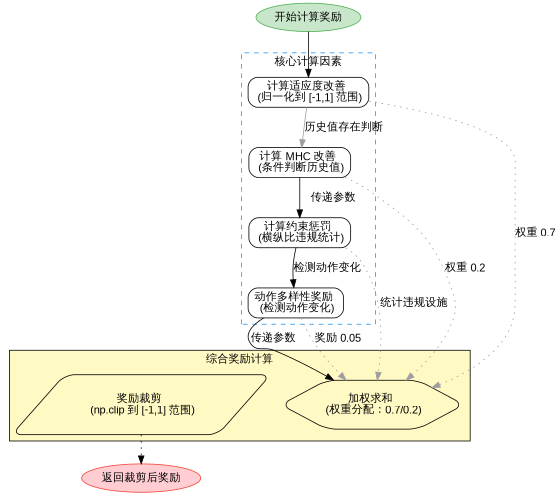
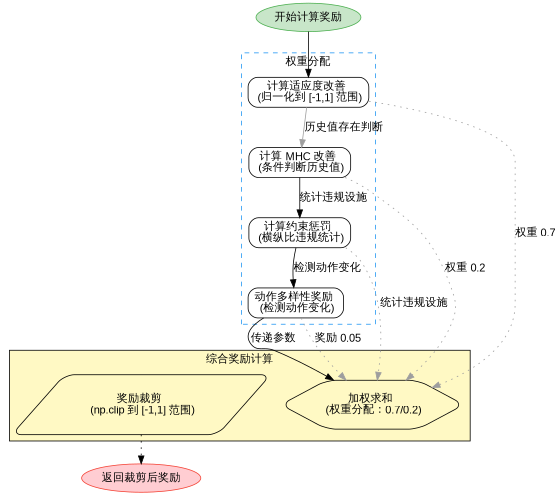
(308, 62) -> (308, 62)
(334, 198) -> (334, 198)
